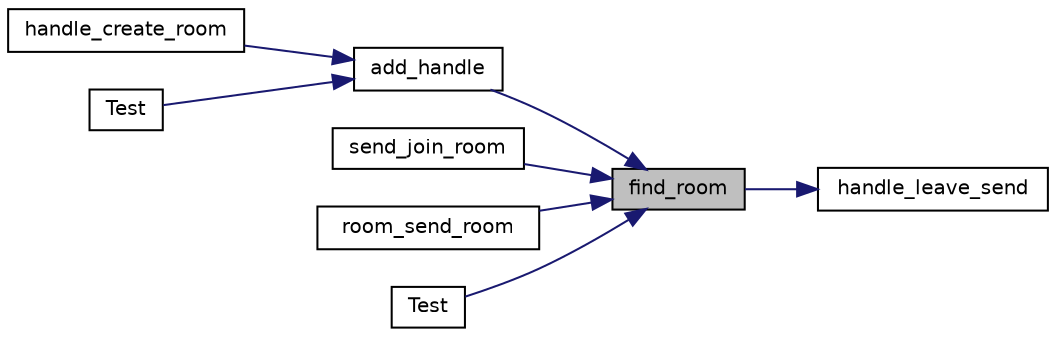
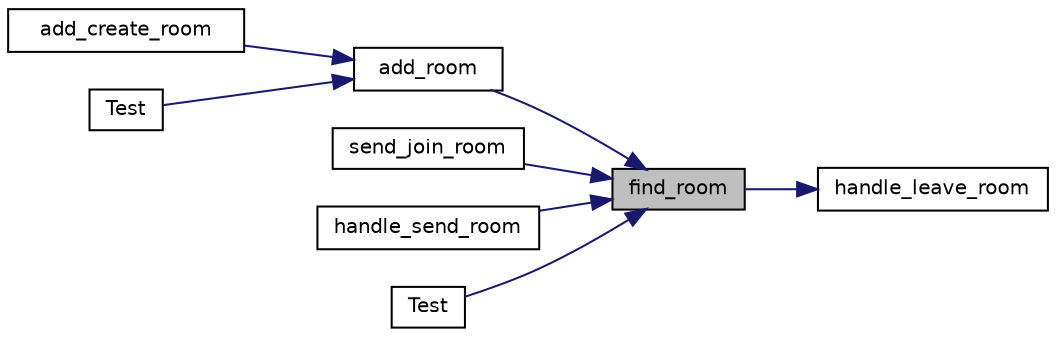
(126, 31) -> (126, 31)
(428, 69) -> (428, 69)
(933, 189) -> (933, 189)
(428, 228) -> (428, 228)
